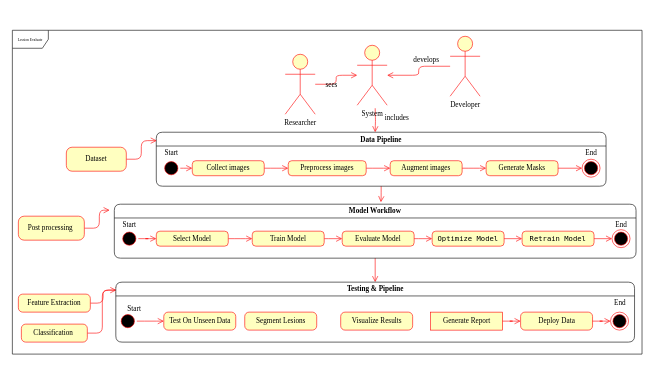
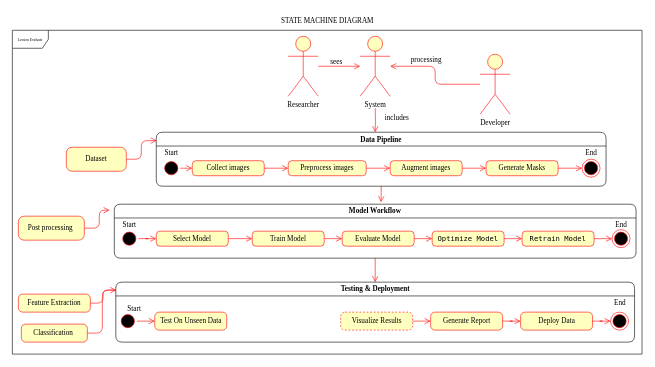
none -> (327, 21)
(427, 60) -> (427, 60)
(465, 66) -> (495, 84)
(372, 75) -> (375, 66)
(300, 84) -> (303, 66)
(376, 290) -> (376, 290)
(200, 321) -> (191, 321)
(281, 321) -> none
(377, 321) -> (377, 321)
none -> (421, 321)
(467, 321) -> (467, 321)
